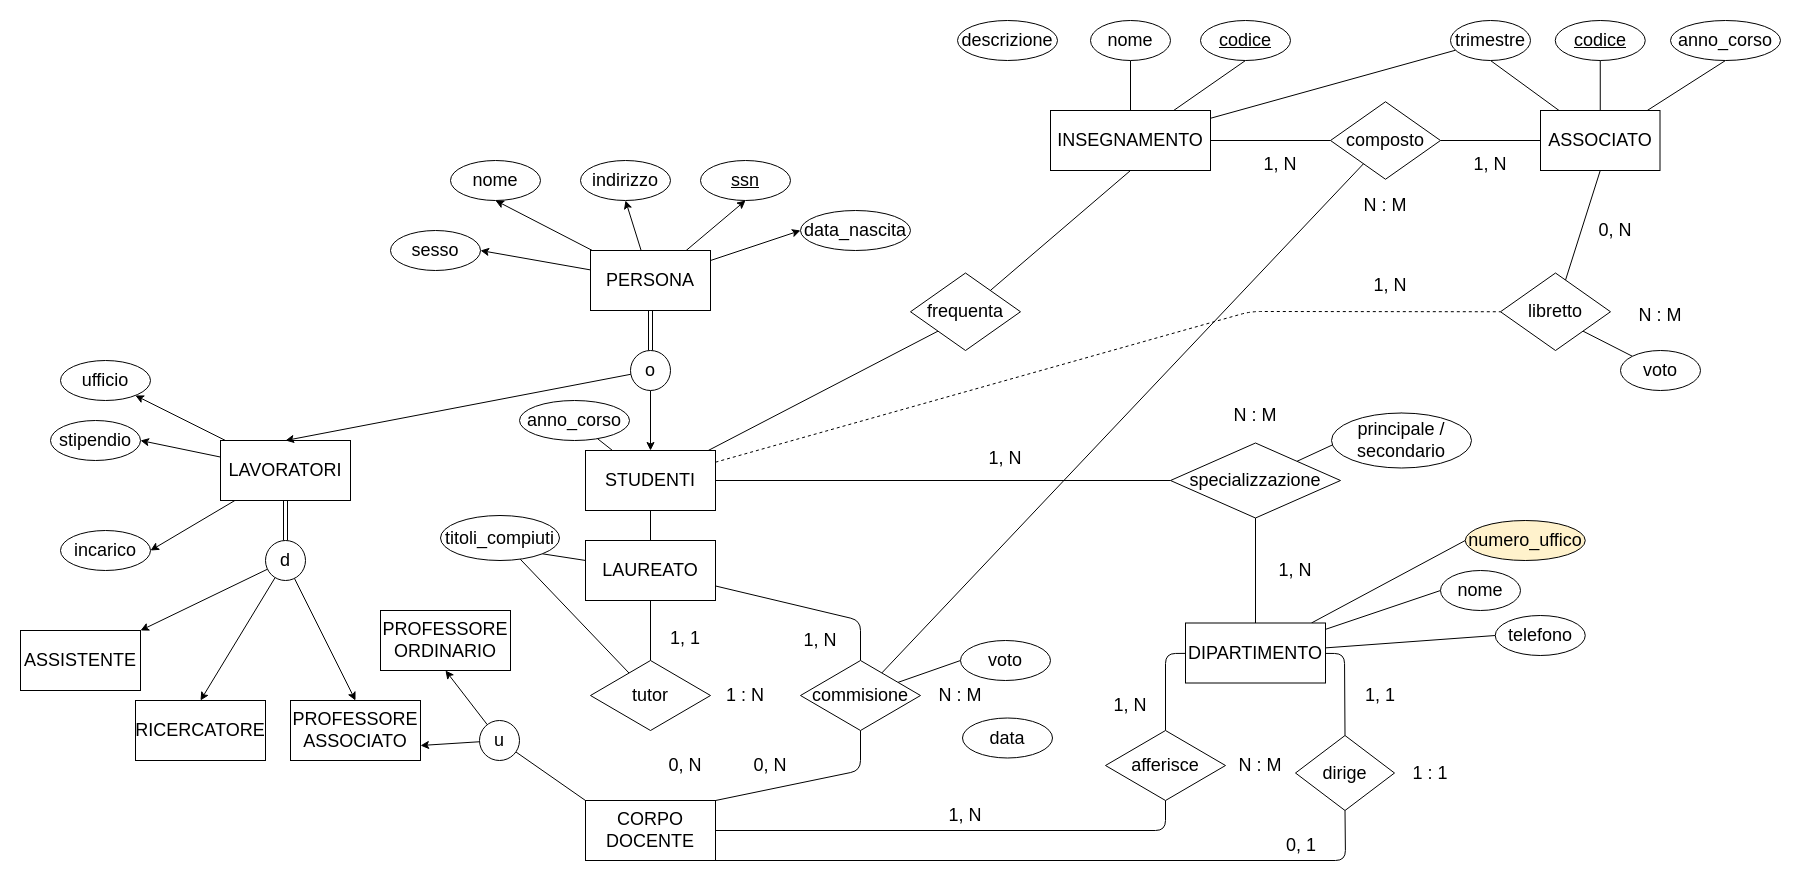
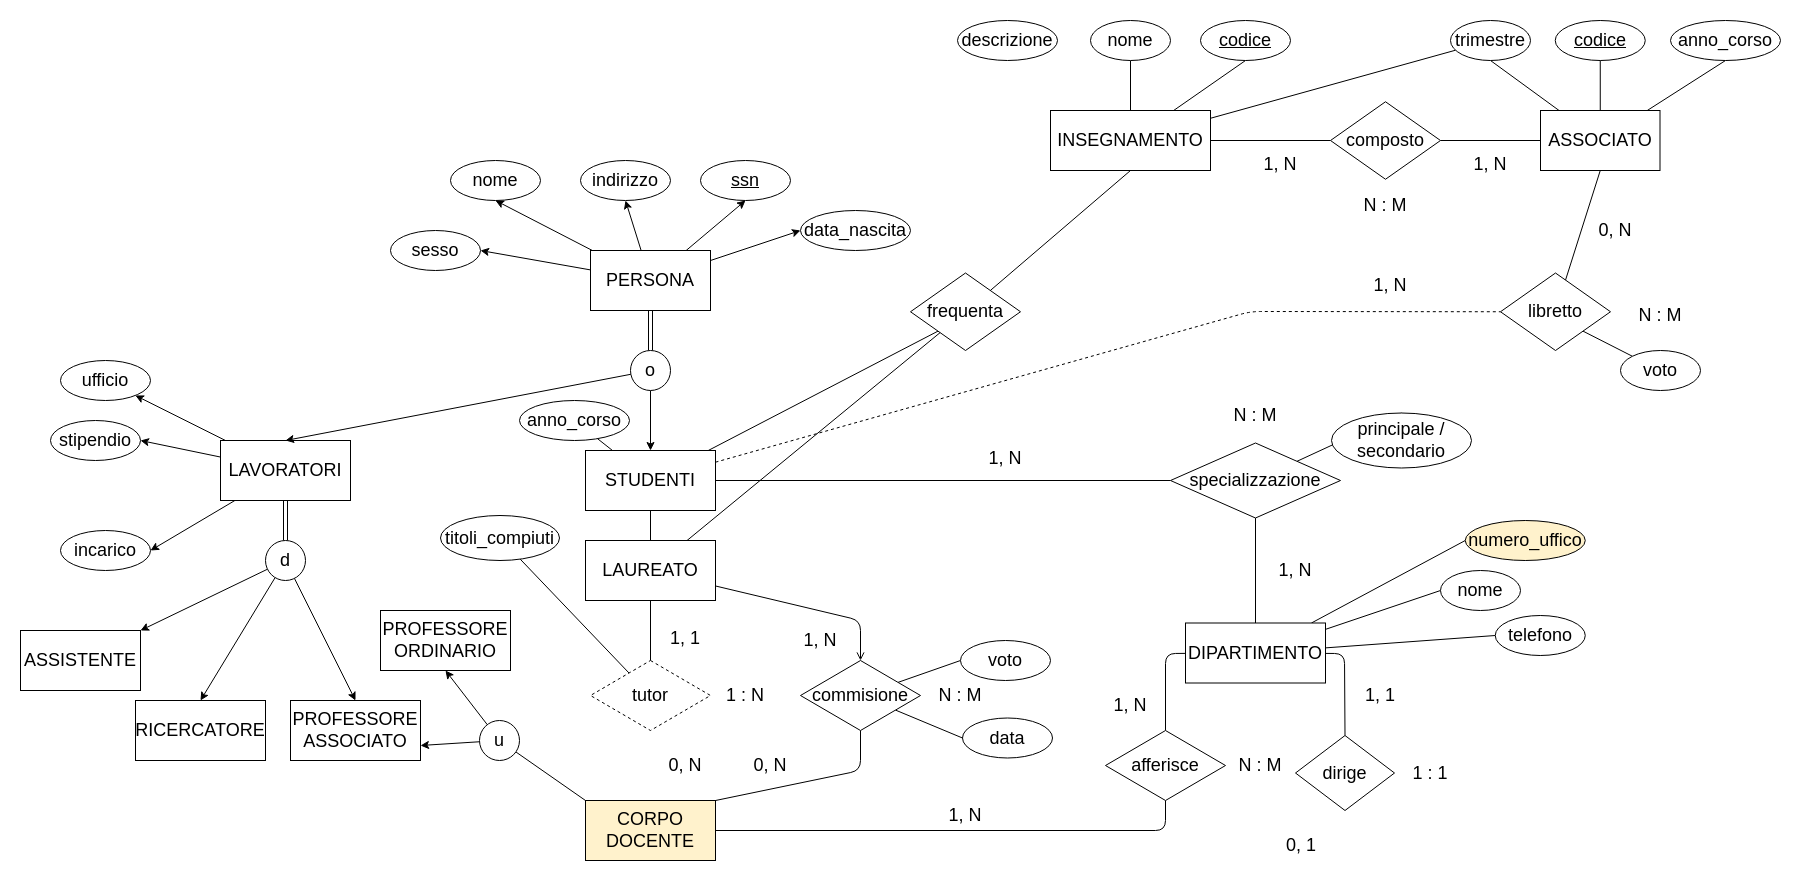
(1123, 418) -> (929, 724)
(564, 557) -> (813, 437)
(861, 655) -> (861, 655)
(651, 696) -> (651, 696)
(651, 831) -> (651, 831)
(1051, 861) -> none
